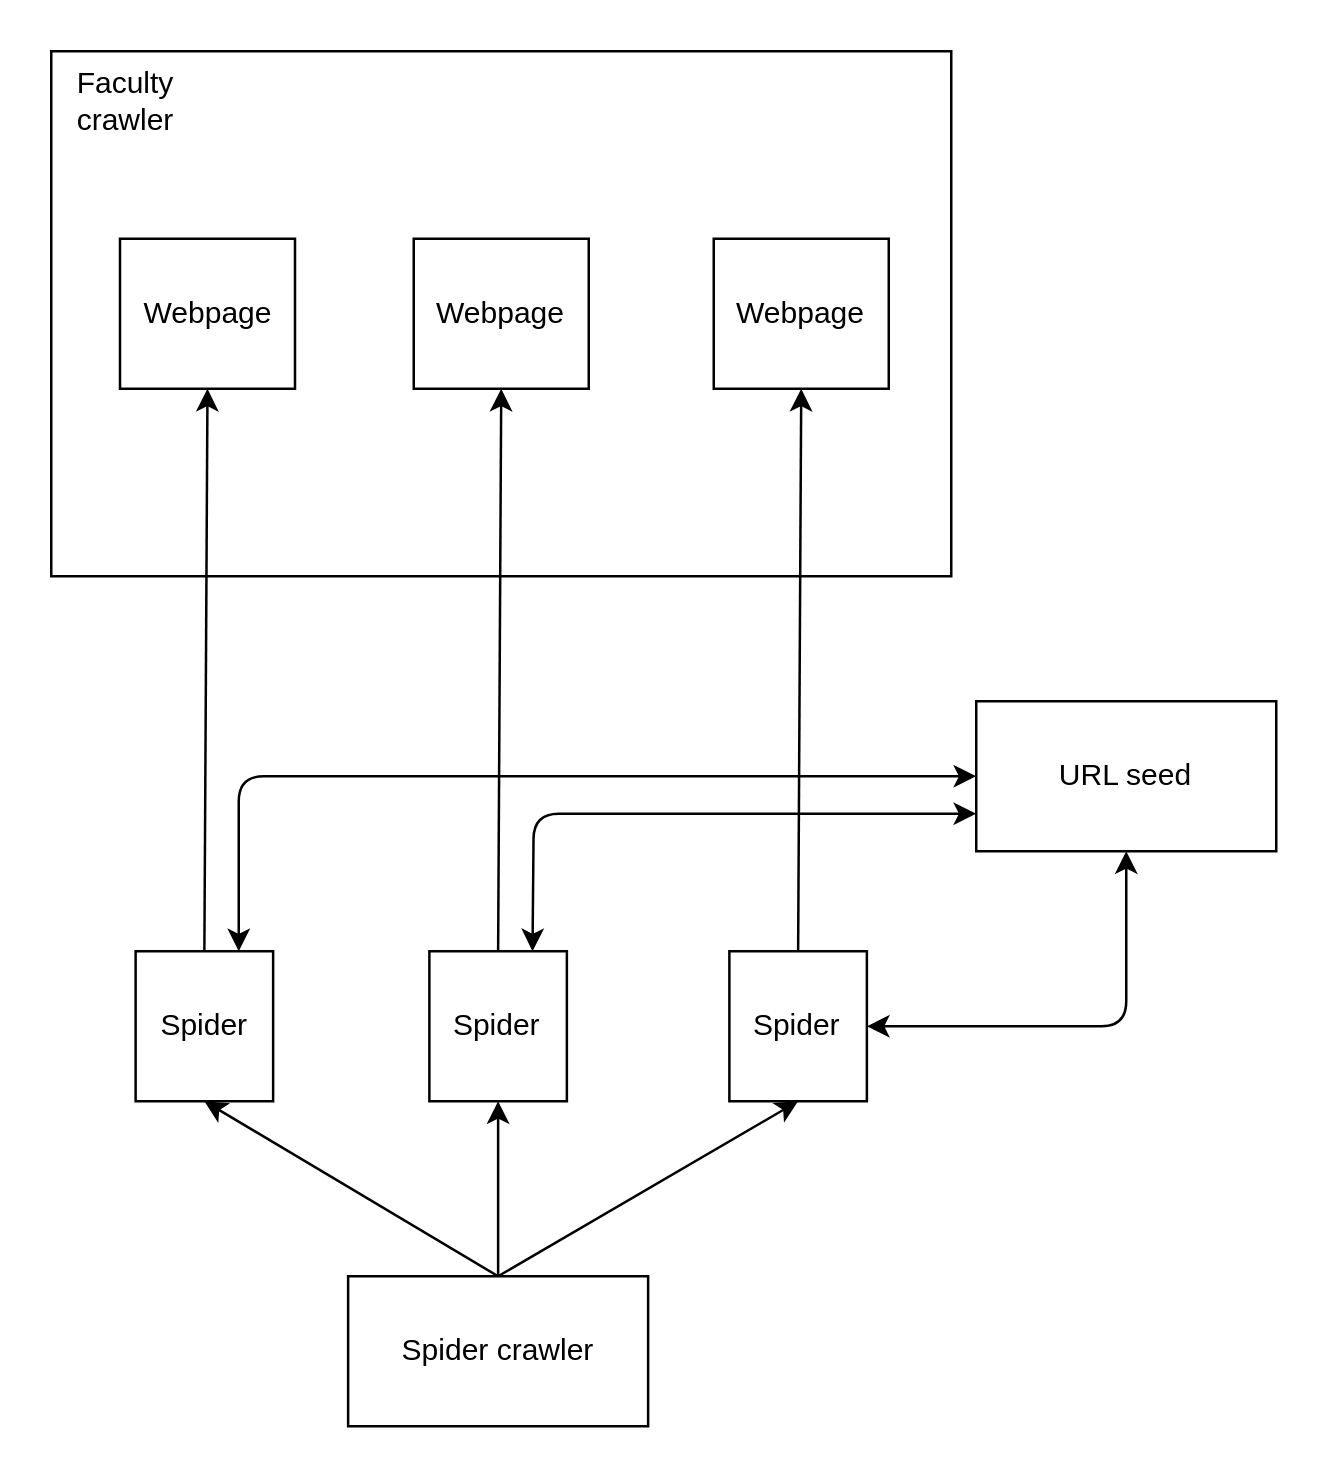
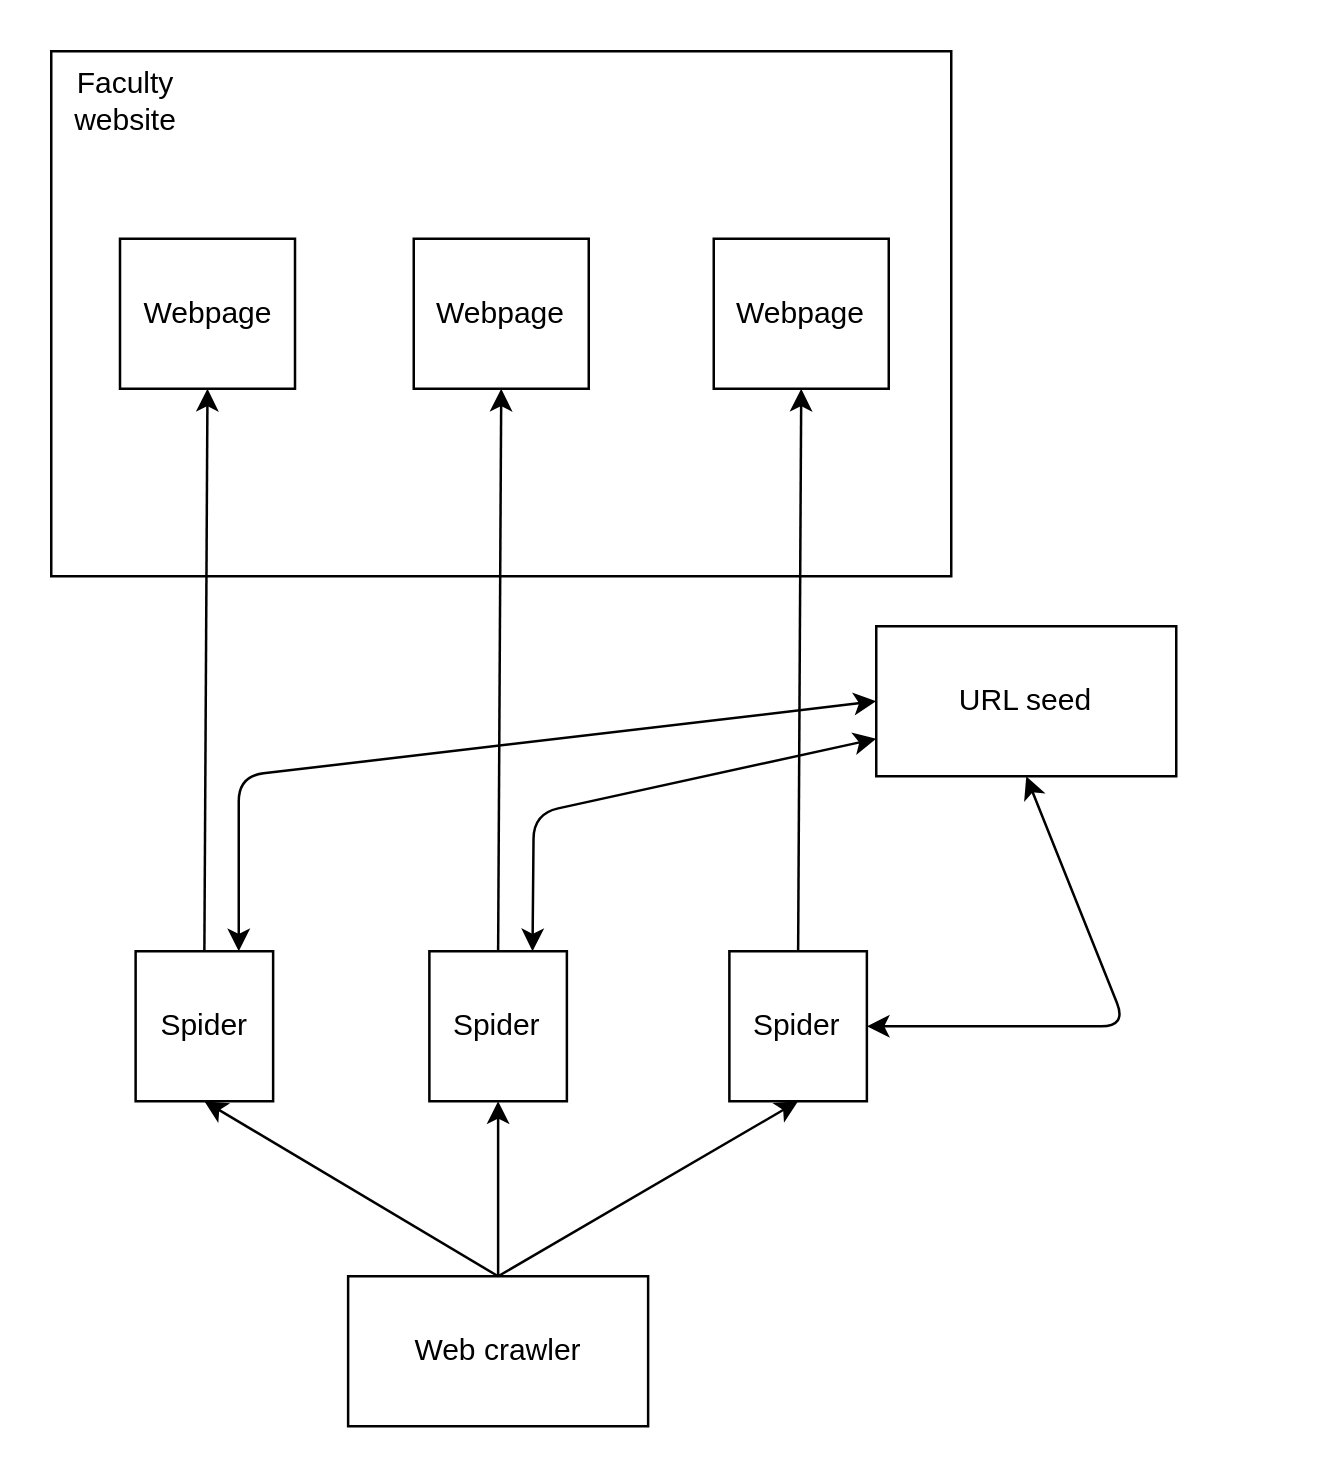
(126, 101) -> (126, 101)
(1126, 776) -> (1026, 701)
(499, 1351) -> (499, 1351)
